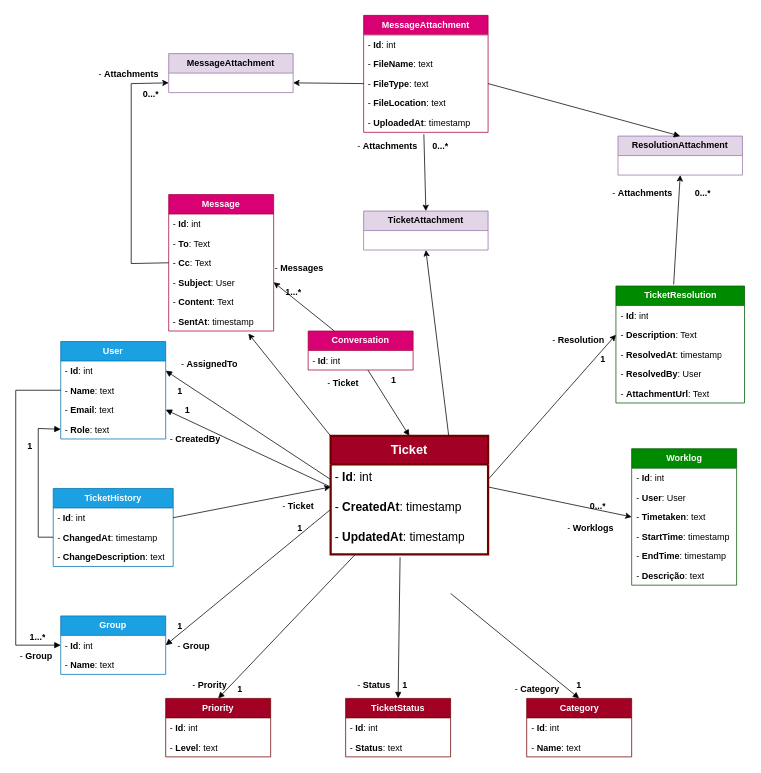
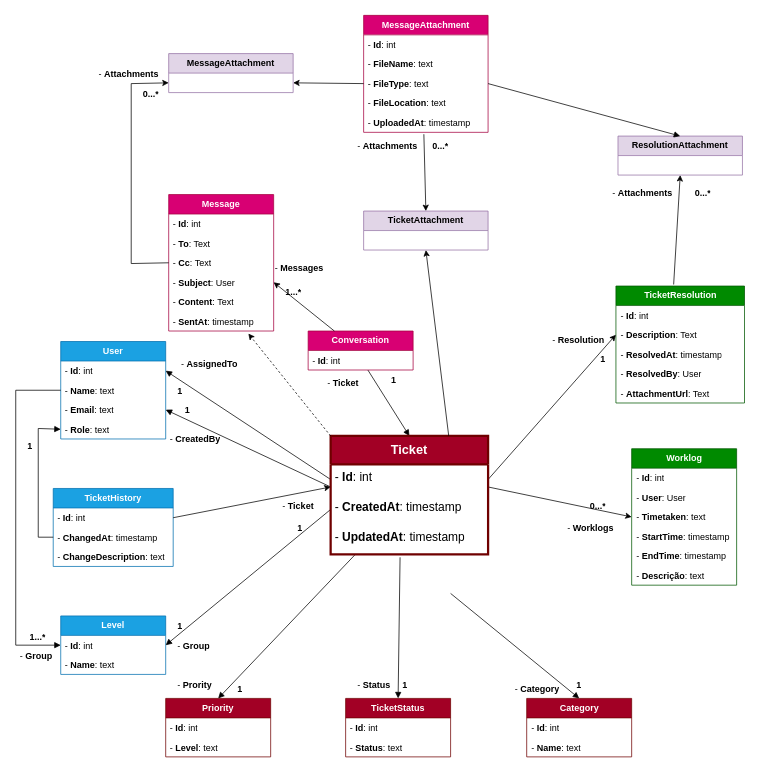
(291, 387) -> (291, 387)
(113, 626) -> (113, 626)
(210, 684) -> (195, 684)
